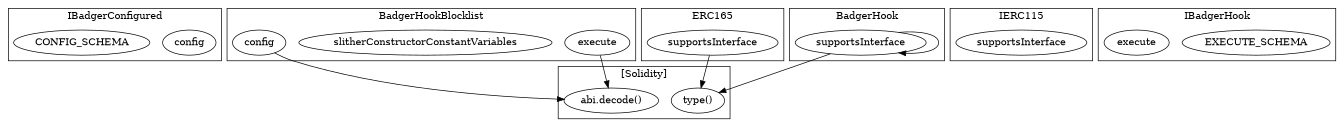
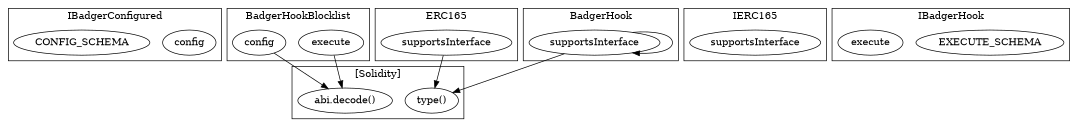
(1021, 16) -> (755, 16)
(425, 43) -> none
